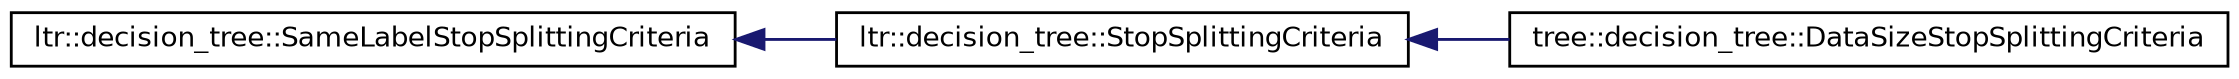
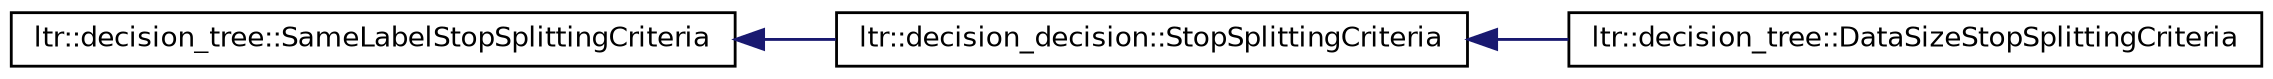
(1122, 39) -> (1152, 39)
(1869, 39) -> (1915, 39)
